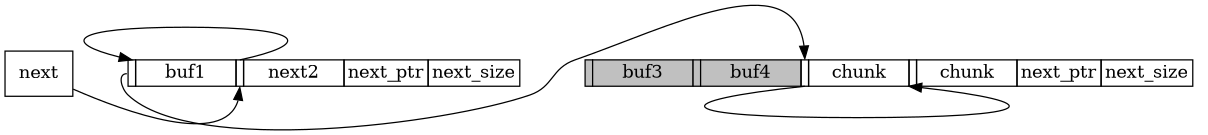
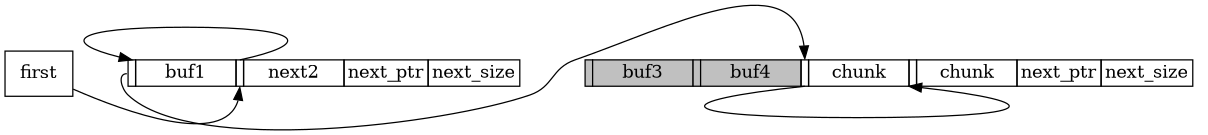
(39, 74) -> (39, 74)
